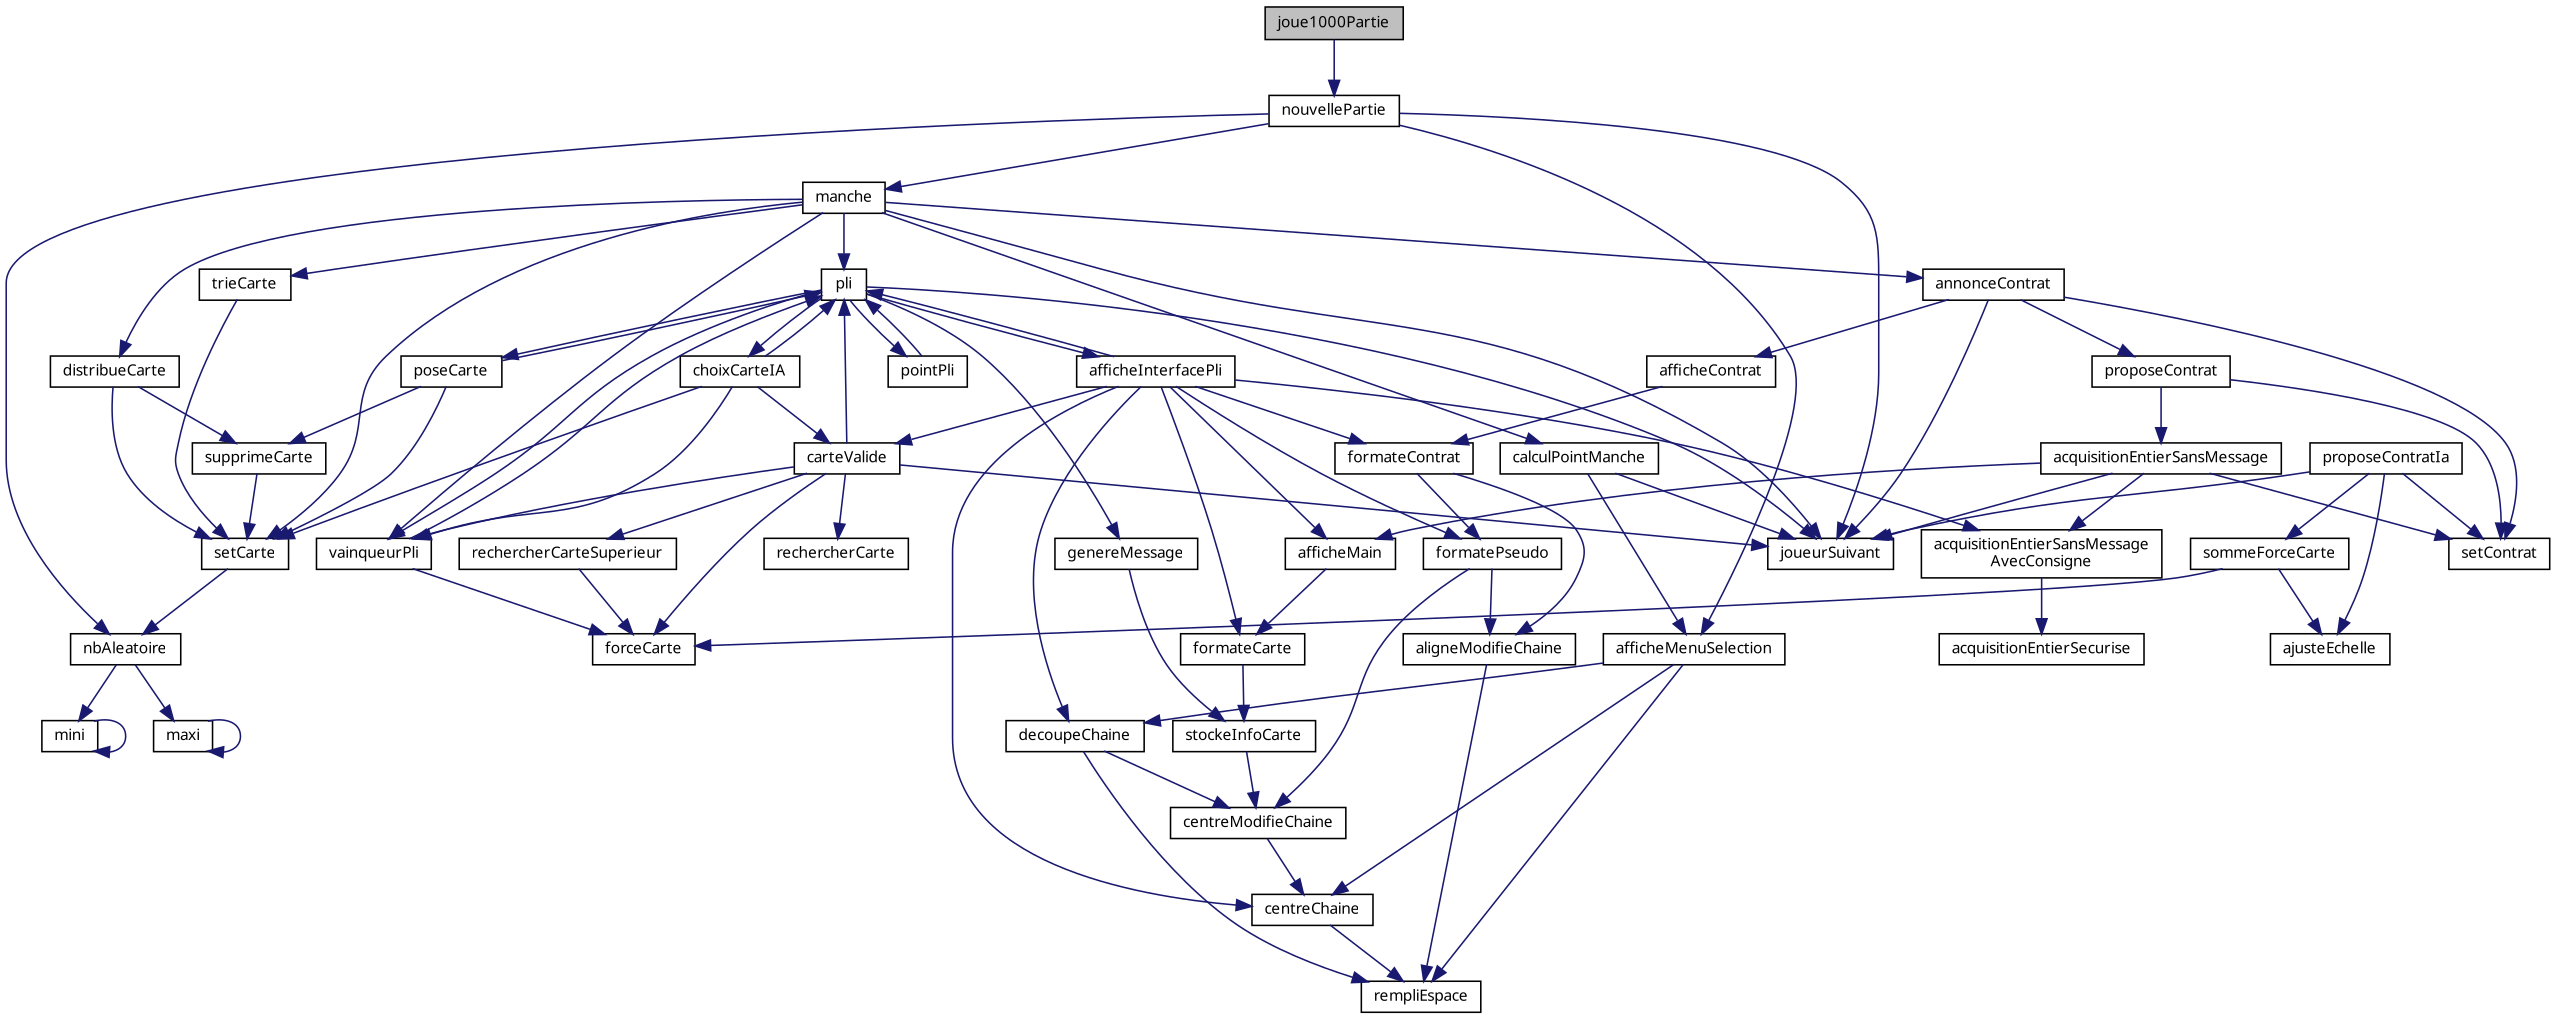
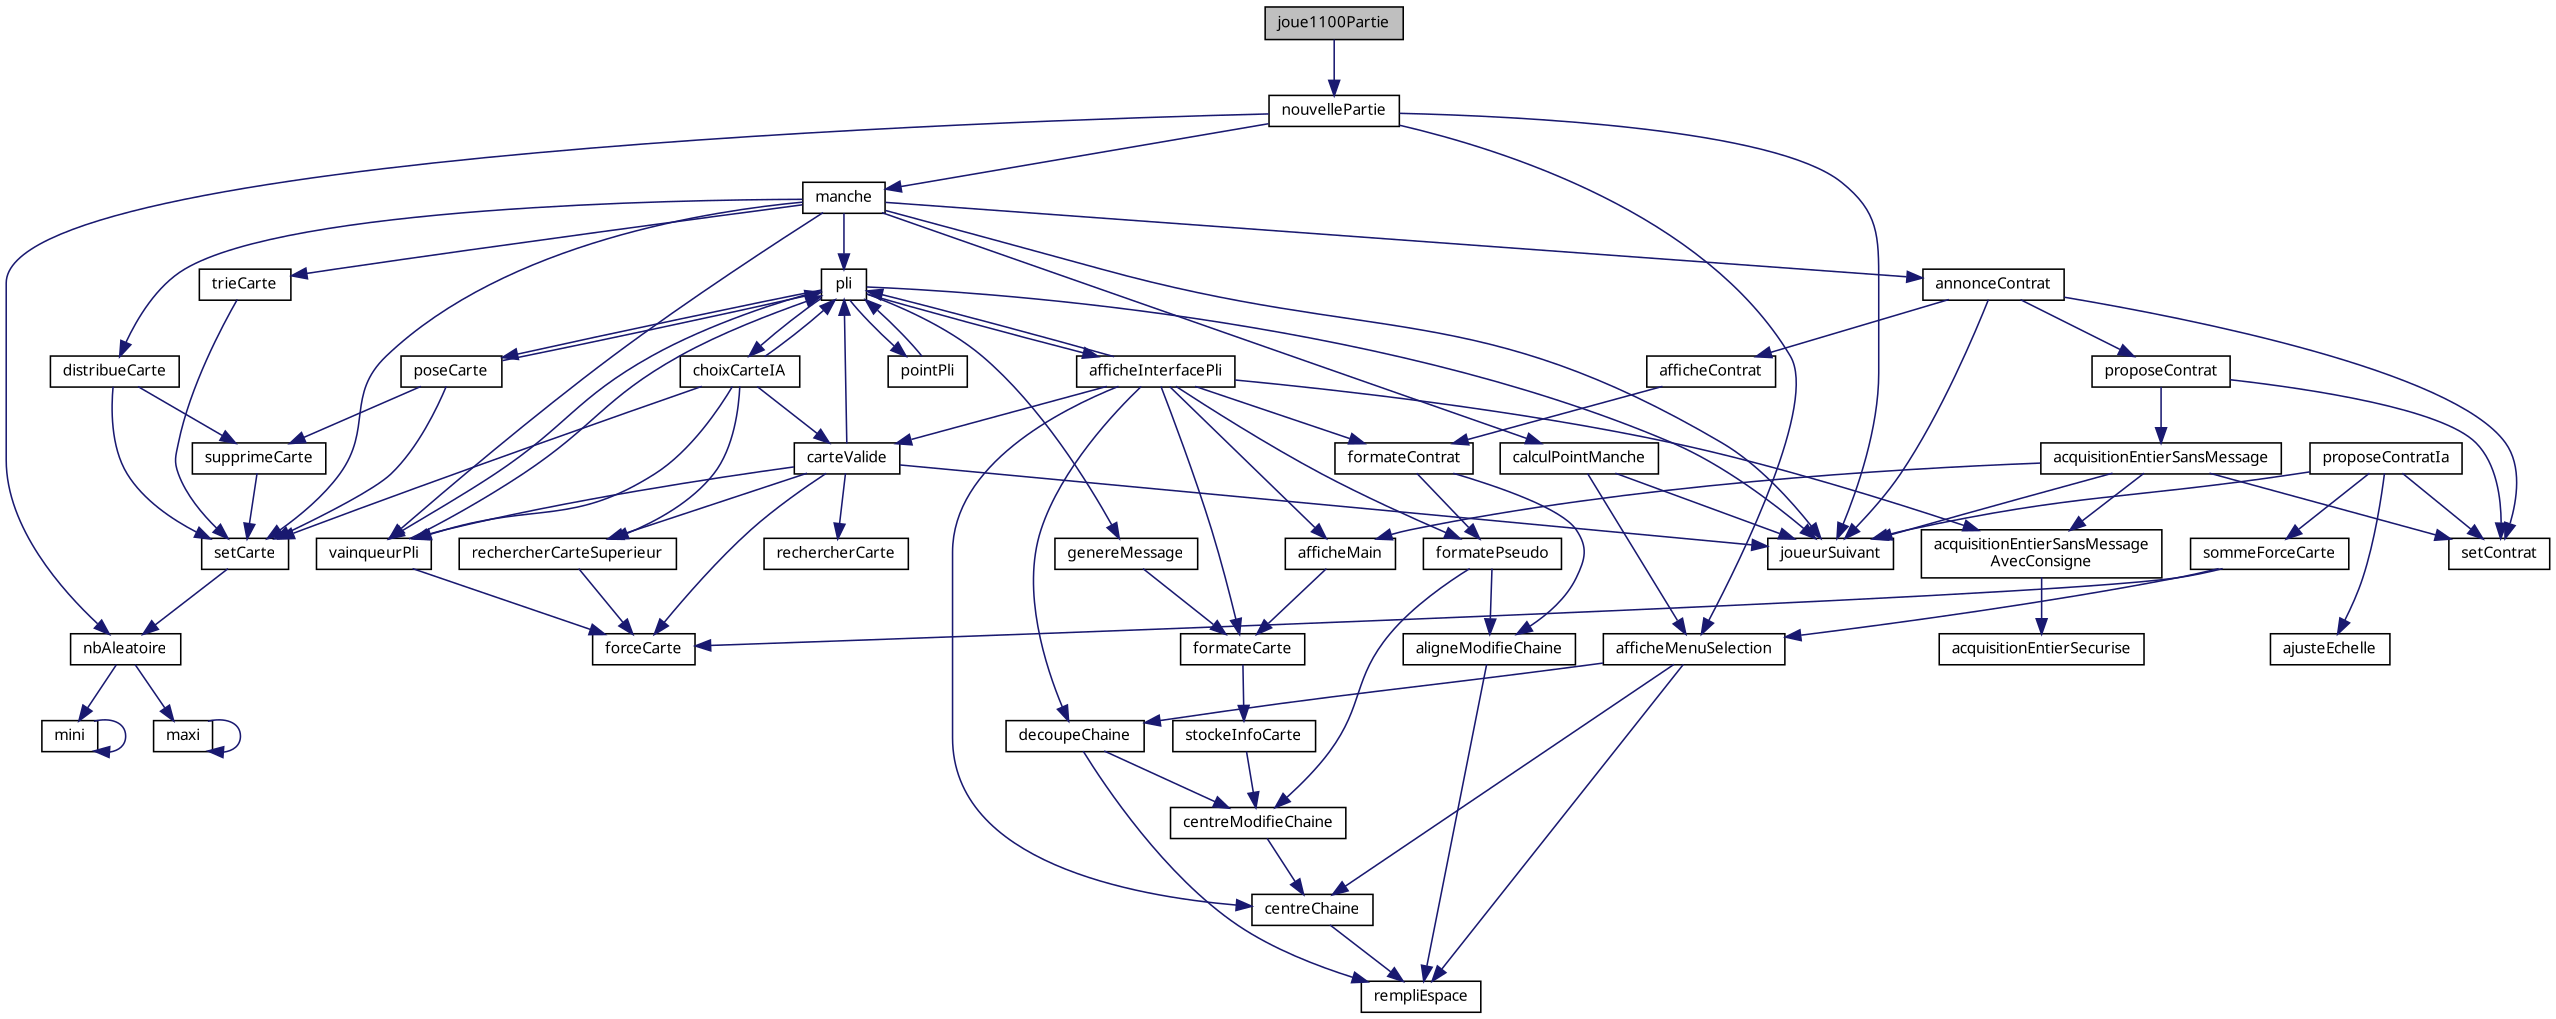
(1334, 23) -> (1334, 23)
none -> (718, 467)
(2296, 595) -> (2011, 606)
(1157, 648) -> (1178, 597)
